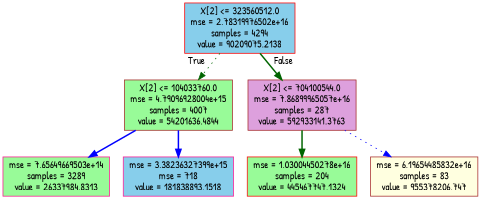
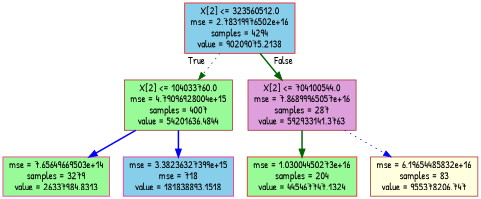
(56, 177) -> (56, 177)
(302, 177) -> (302, 177)
